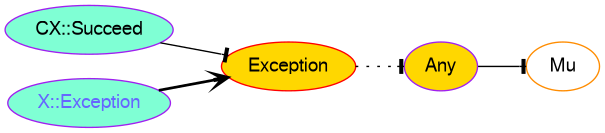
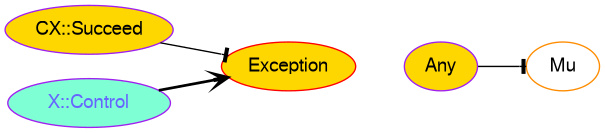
(89, 30) -> (89, 30)
(376, 66) -> none
(89, 103) -> (89, 103)
